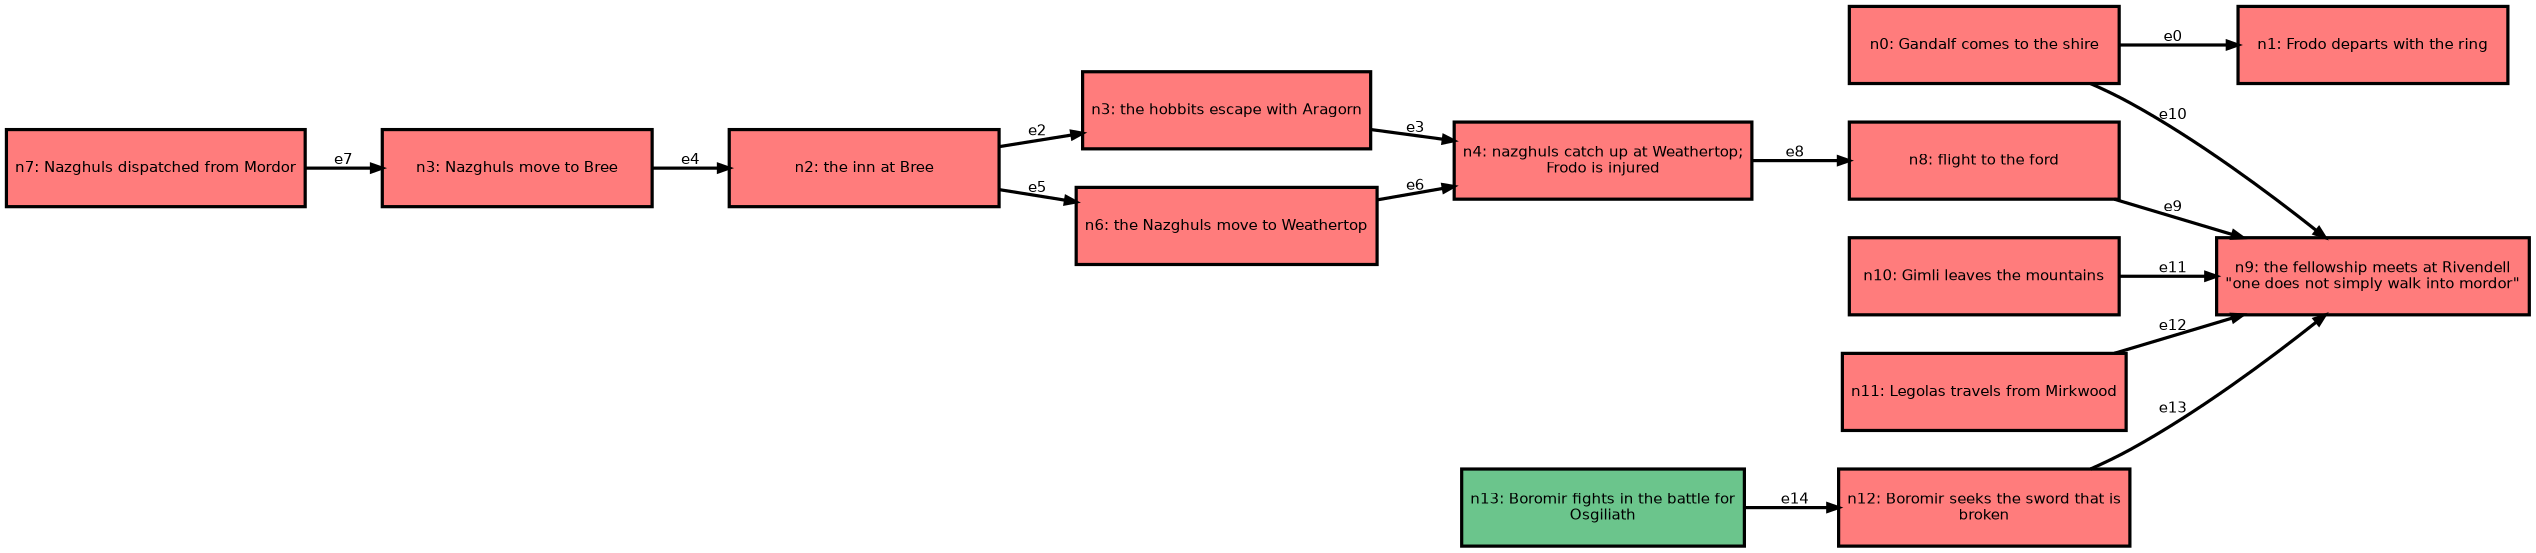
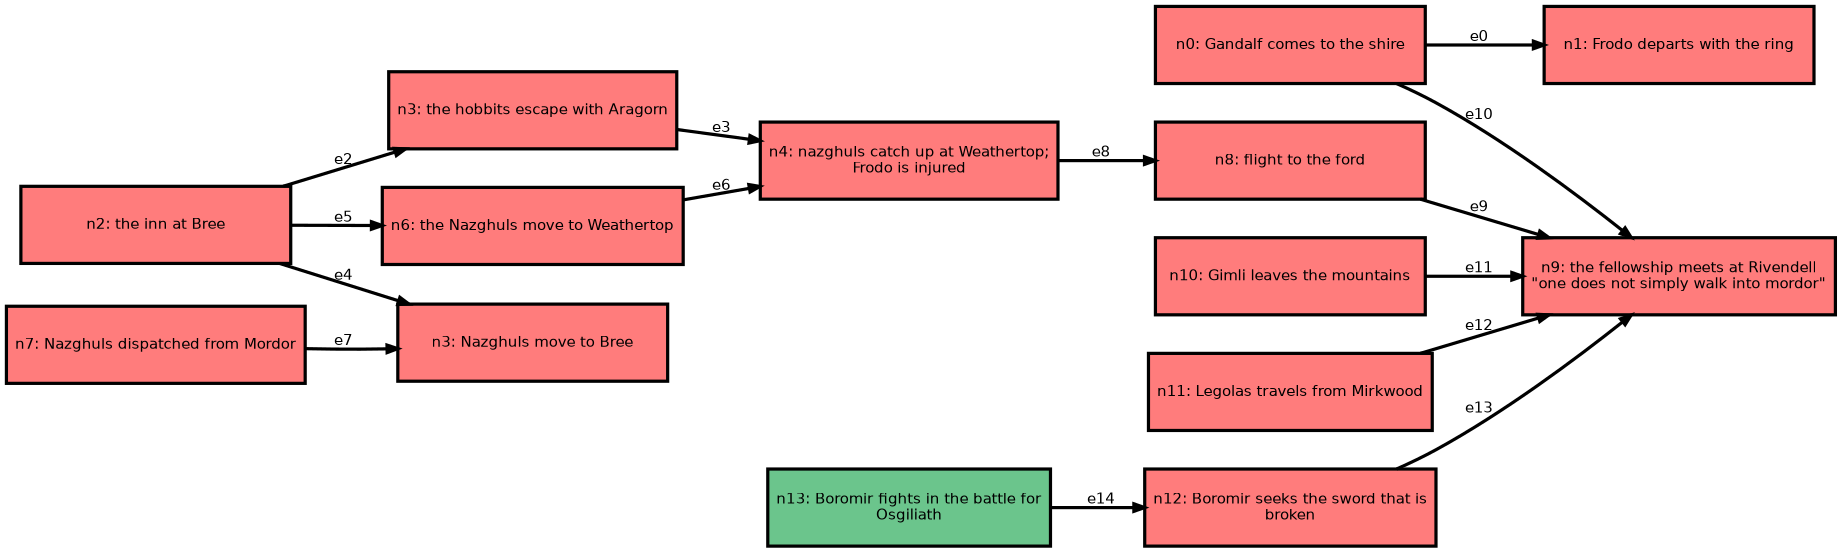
(685, 168) -> (339, 282)
